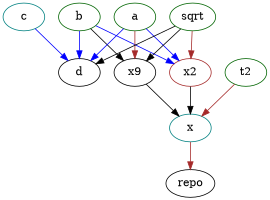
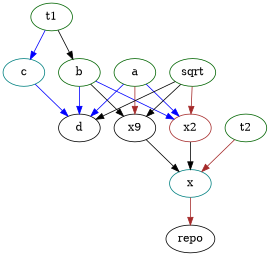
none -> (52, 17)
